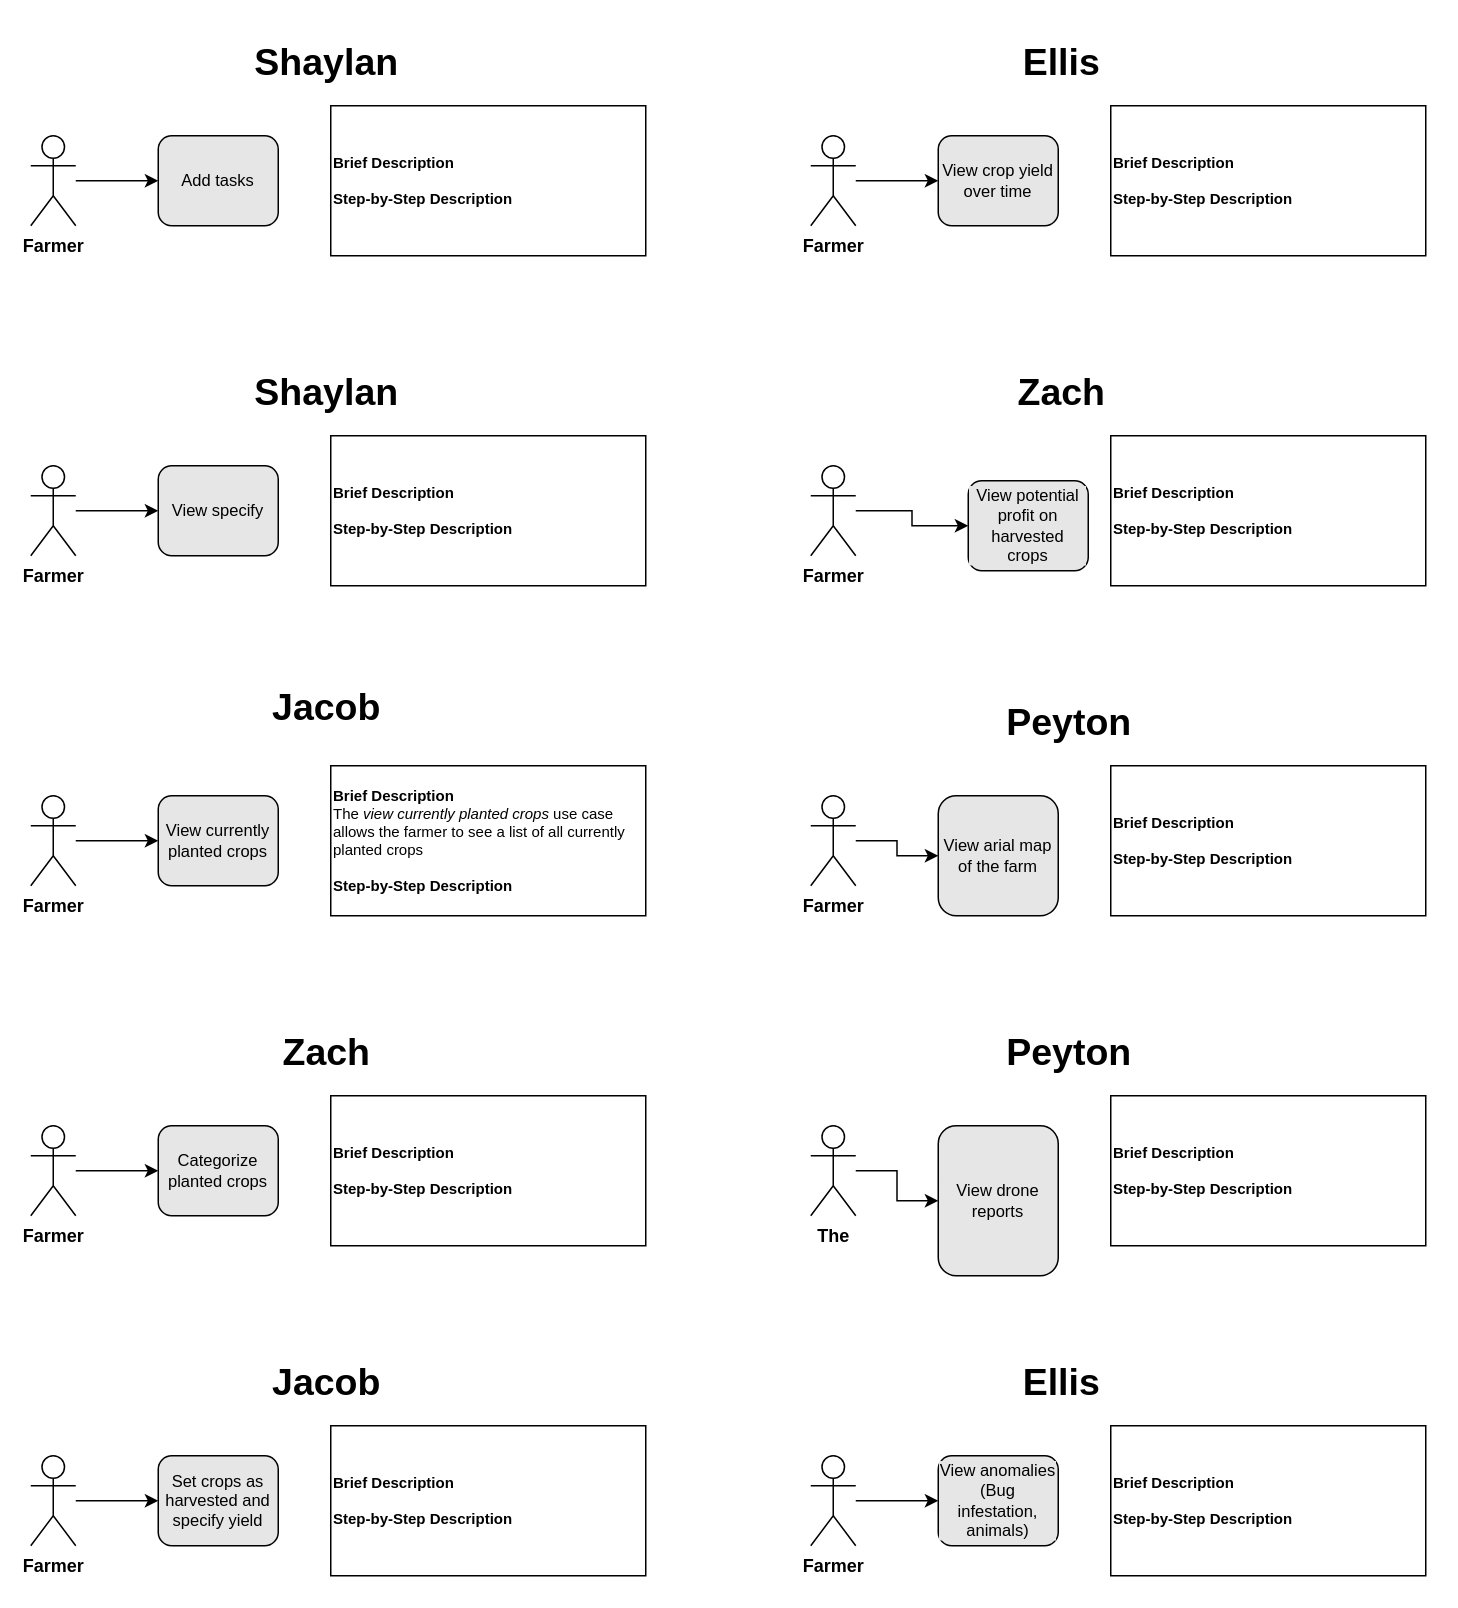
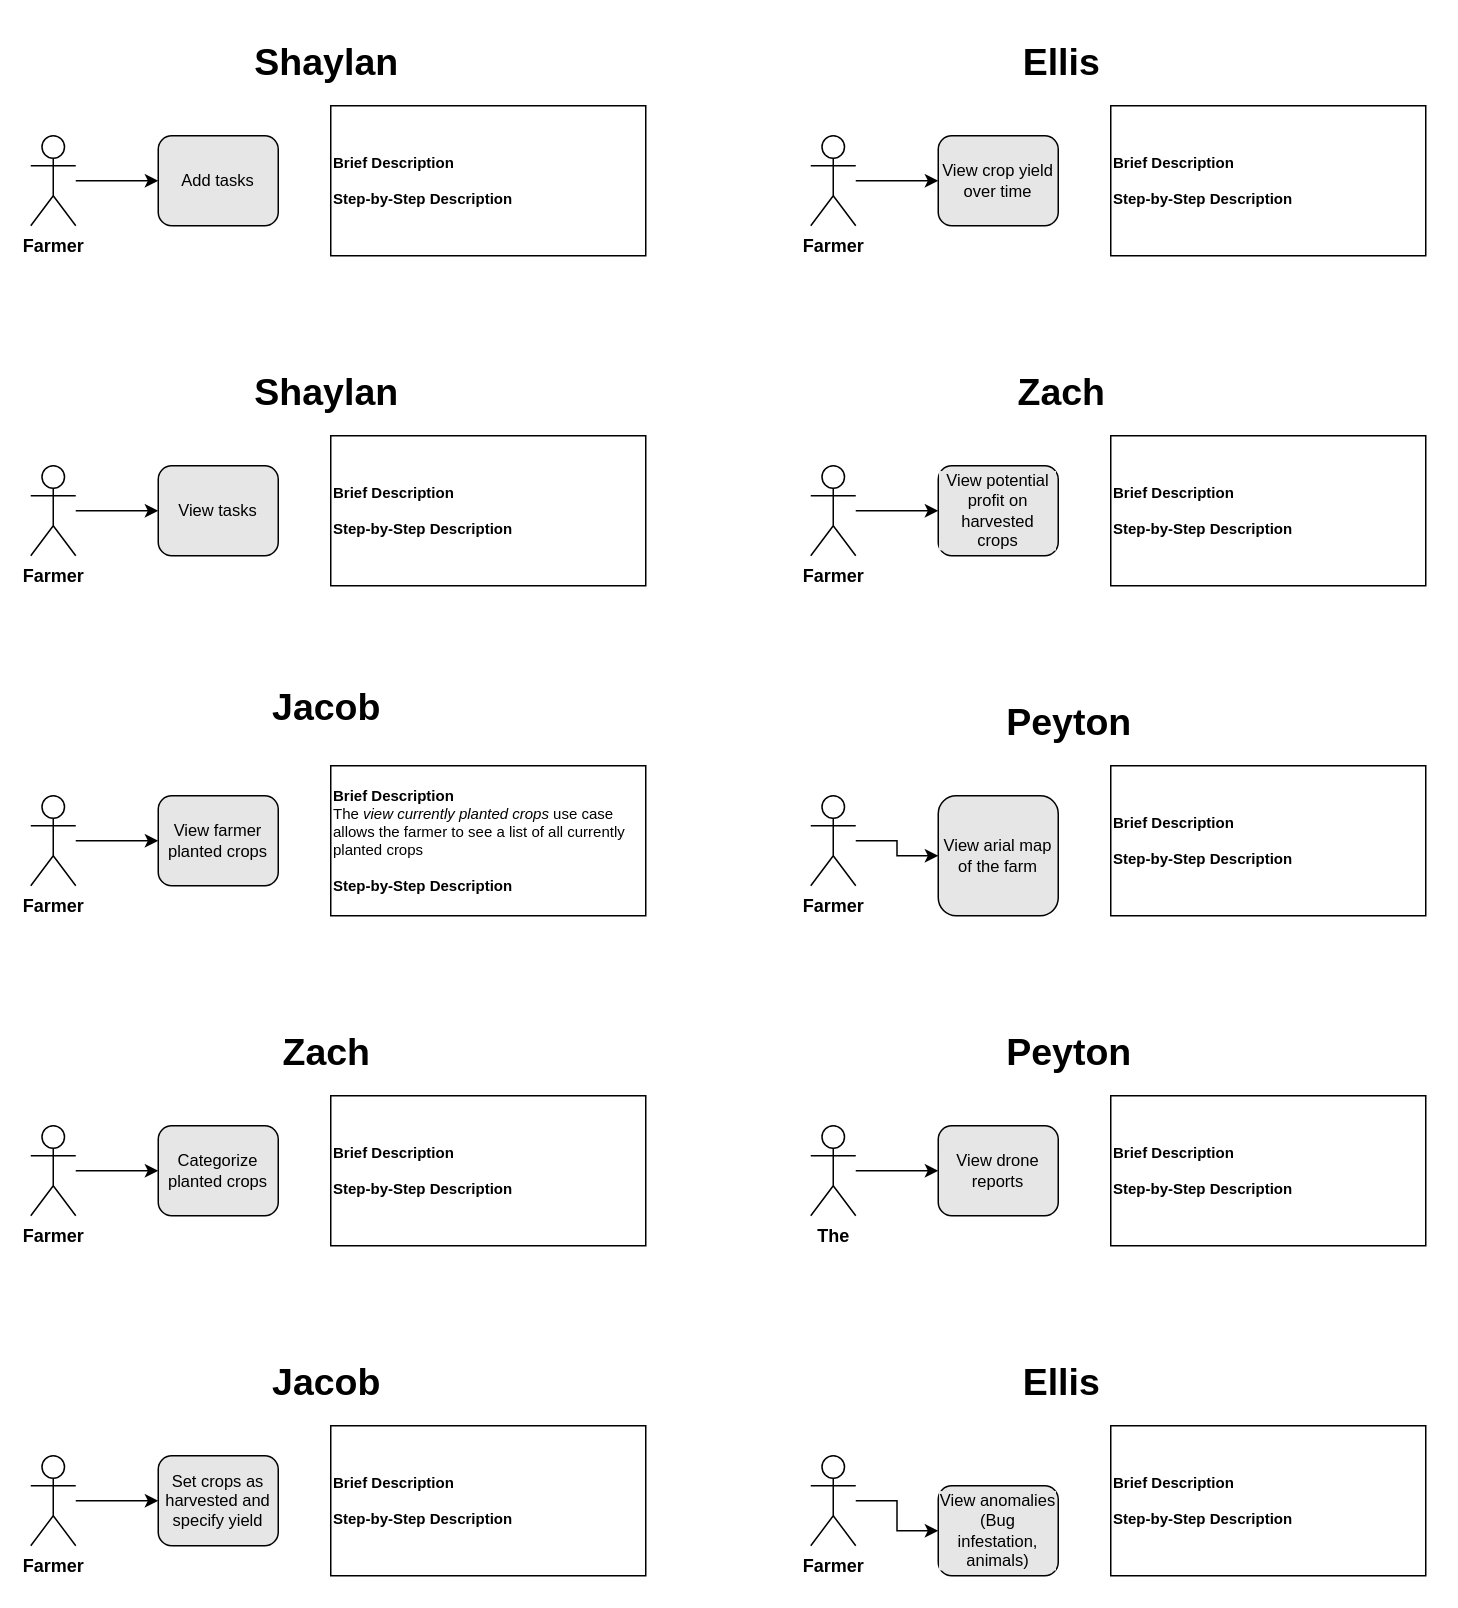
(218, 511) -> (218, 511)
(1028, 526) -> (998, 511)
(218, 841) -> (218, 841)
(998, 1201) -> (998, 1171)
(998, 1501) -> (998, 1531)
